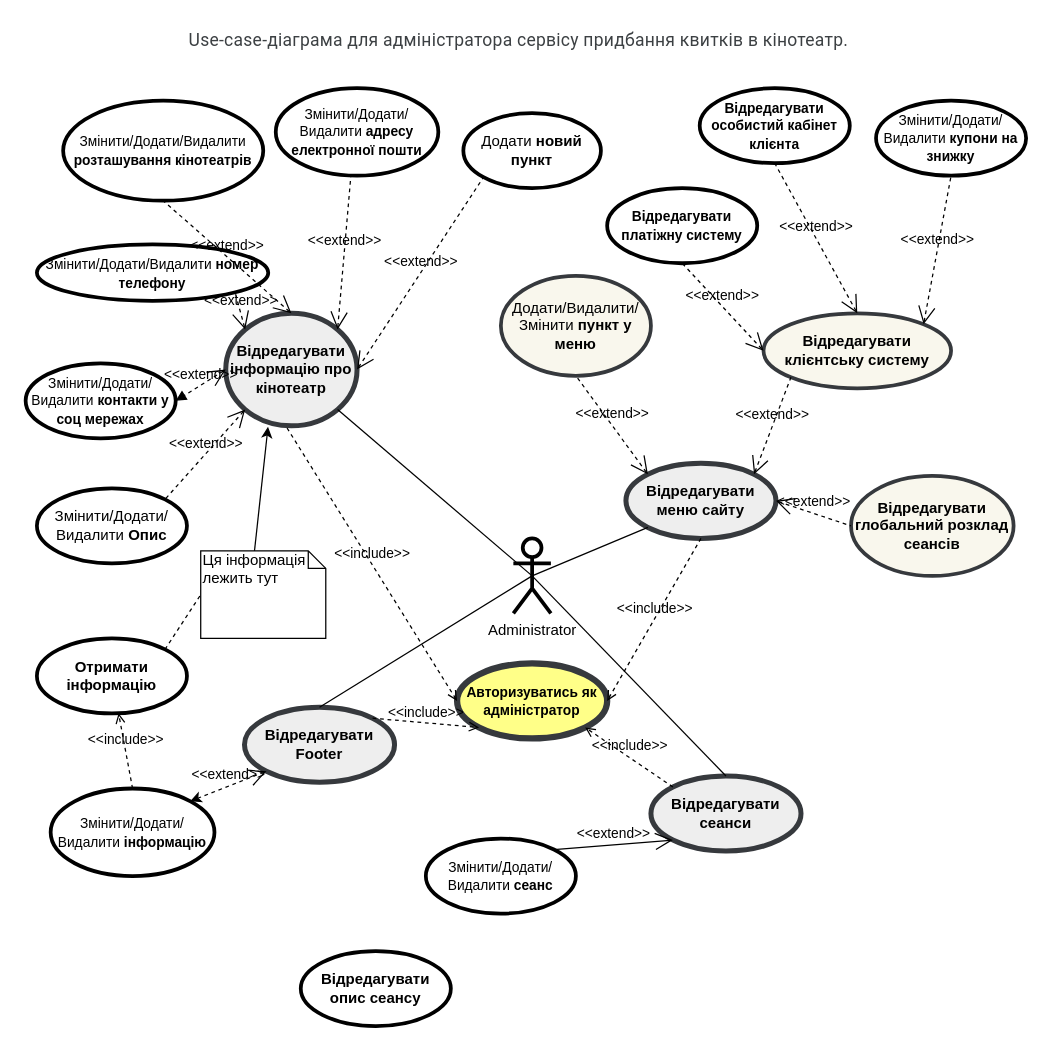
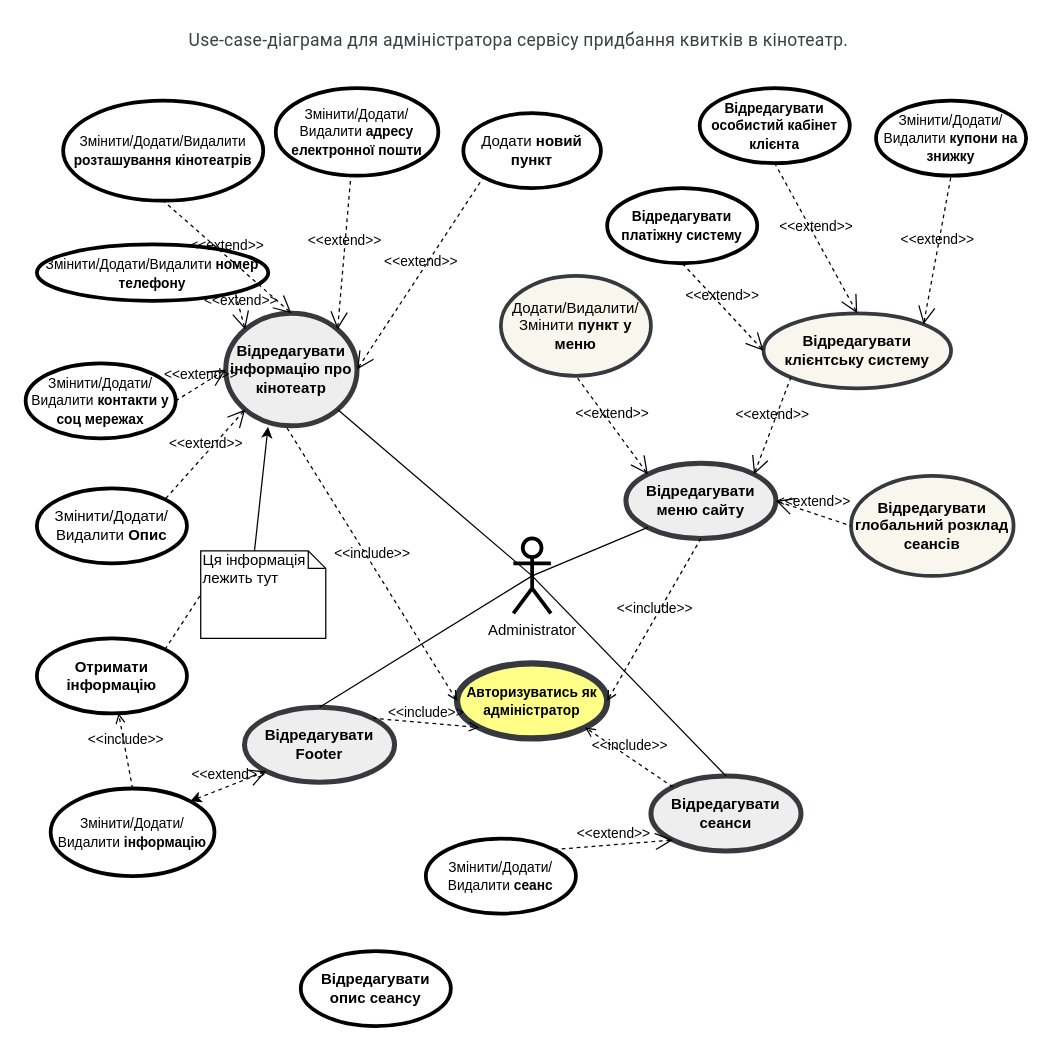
(186, 394) -> (182, 397)
(612, 844) -> (612, 844)
